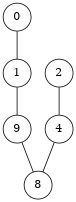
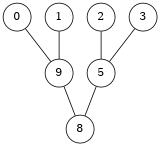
none -> (143, 17)
(17, 45) -> (38, 45)
(59, 129) -> (101, 73)
